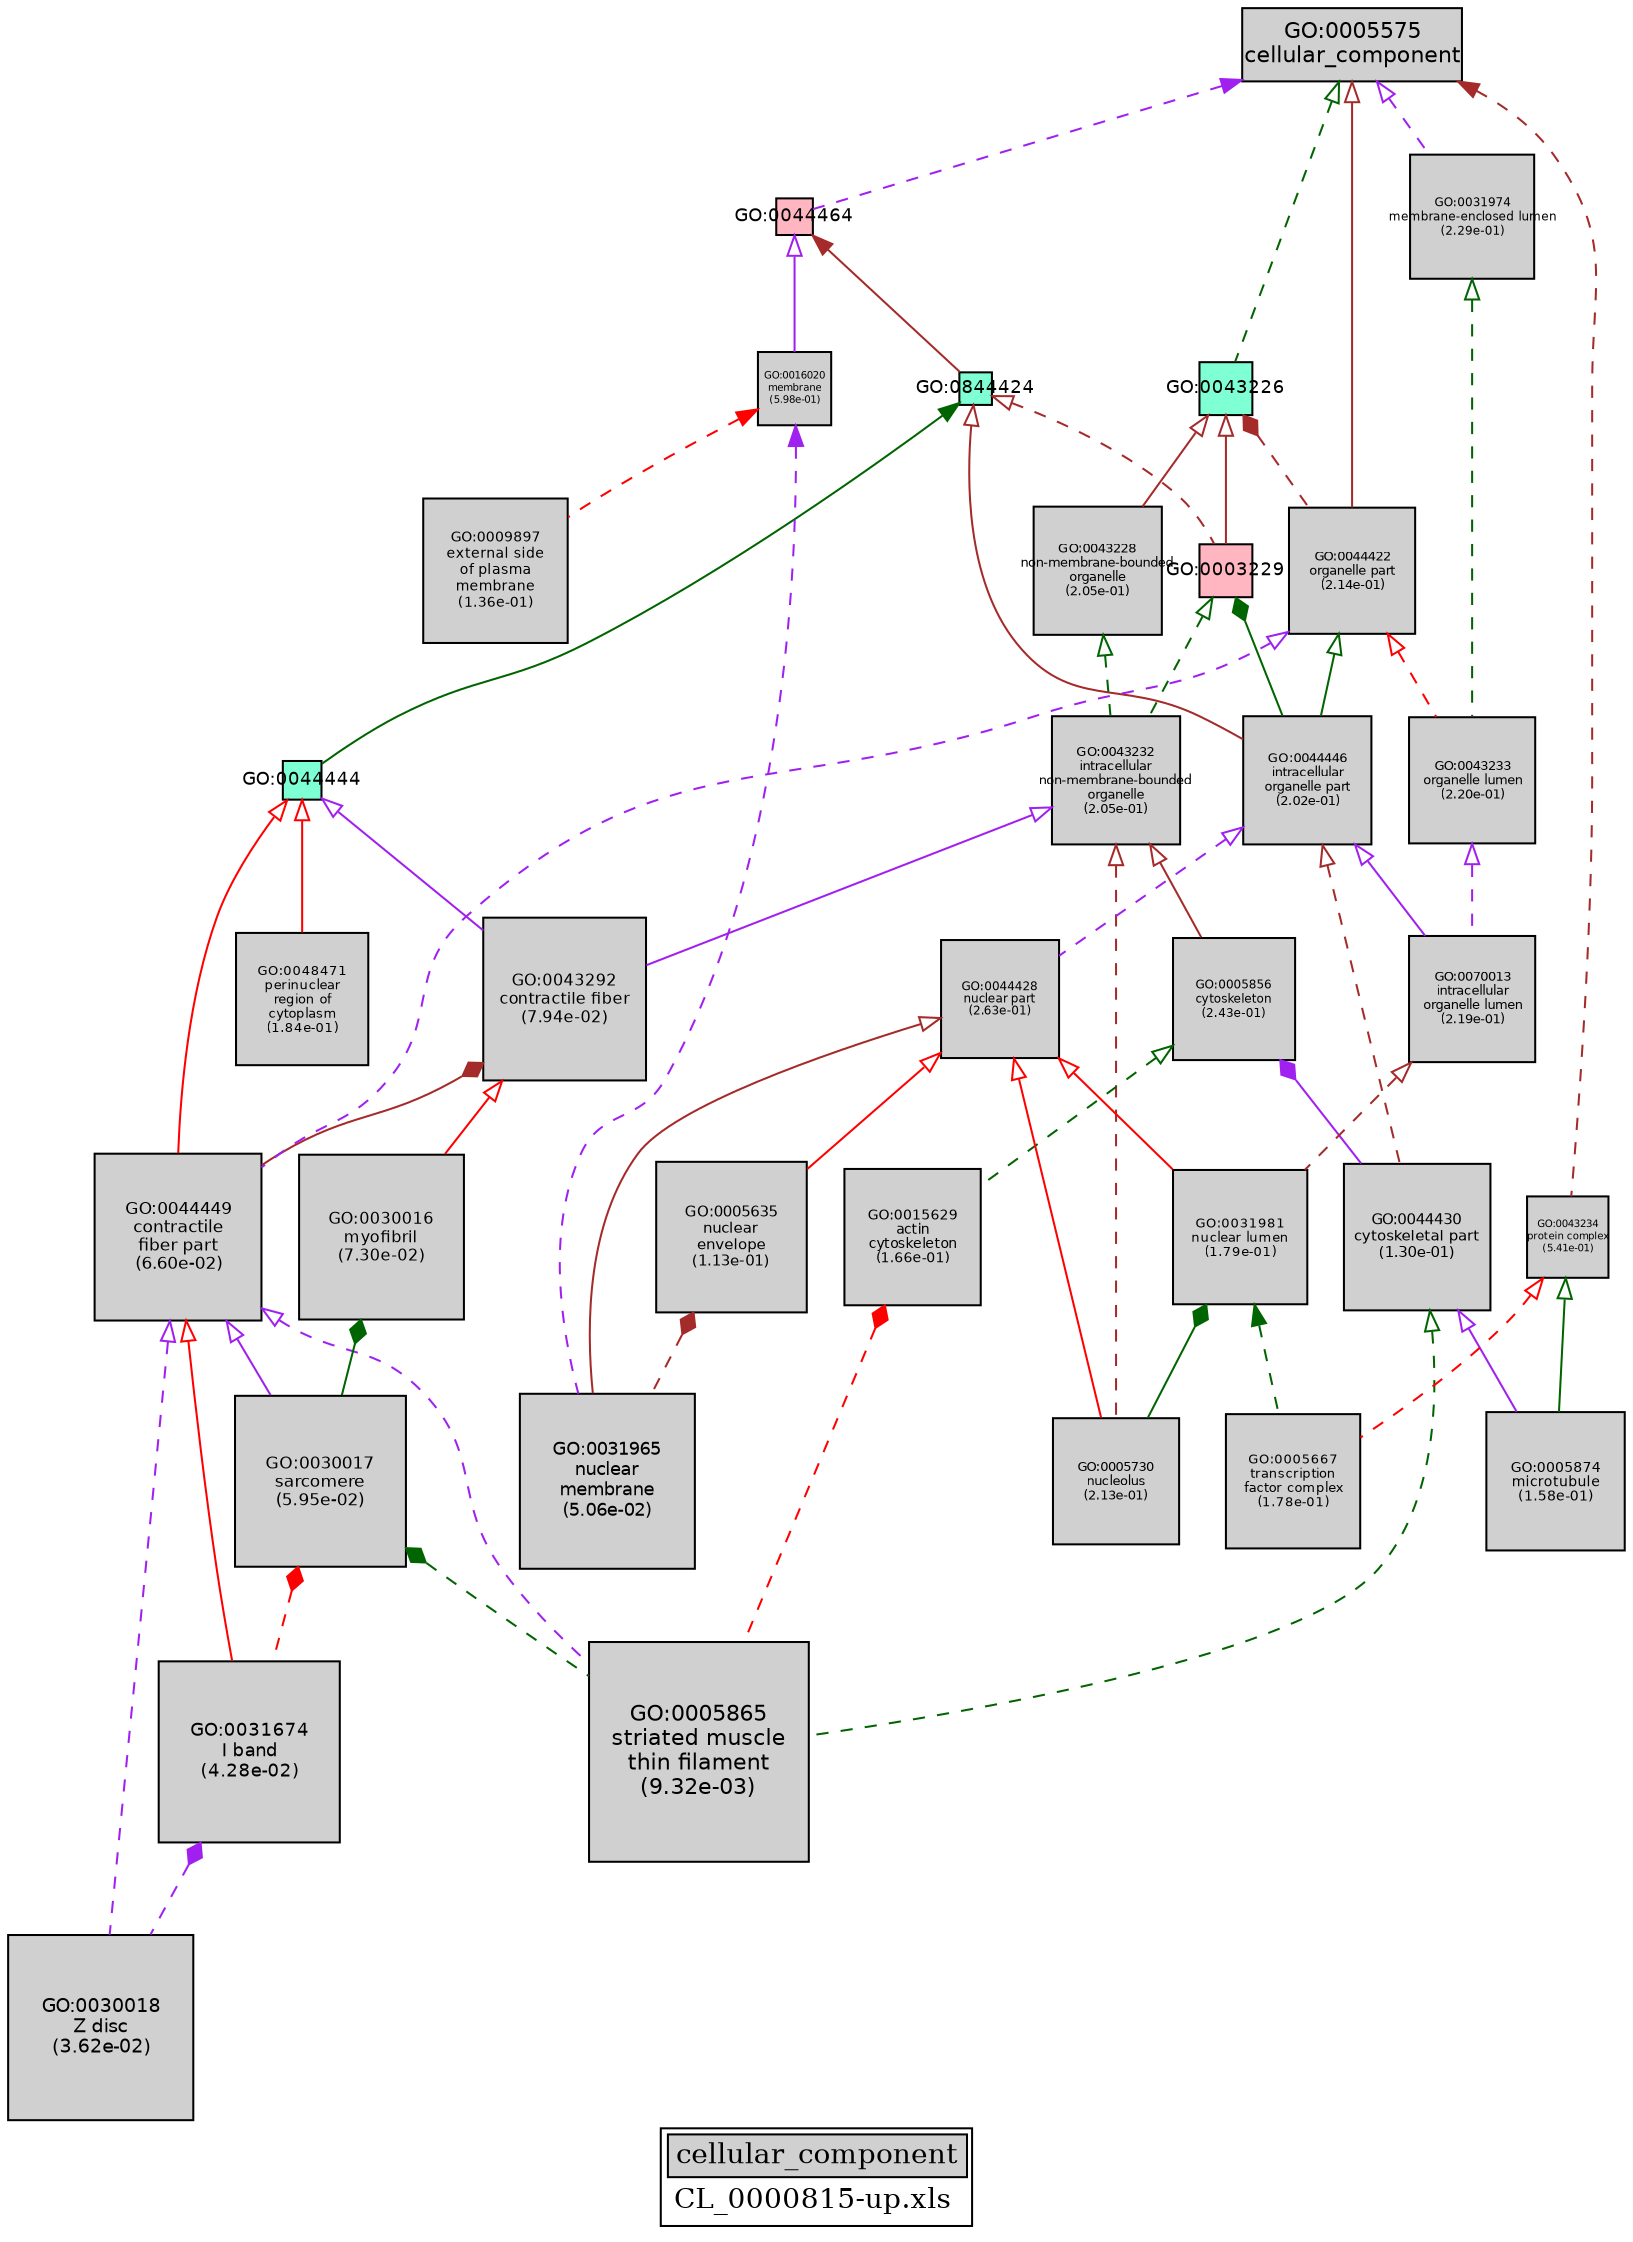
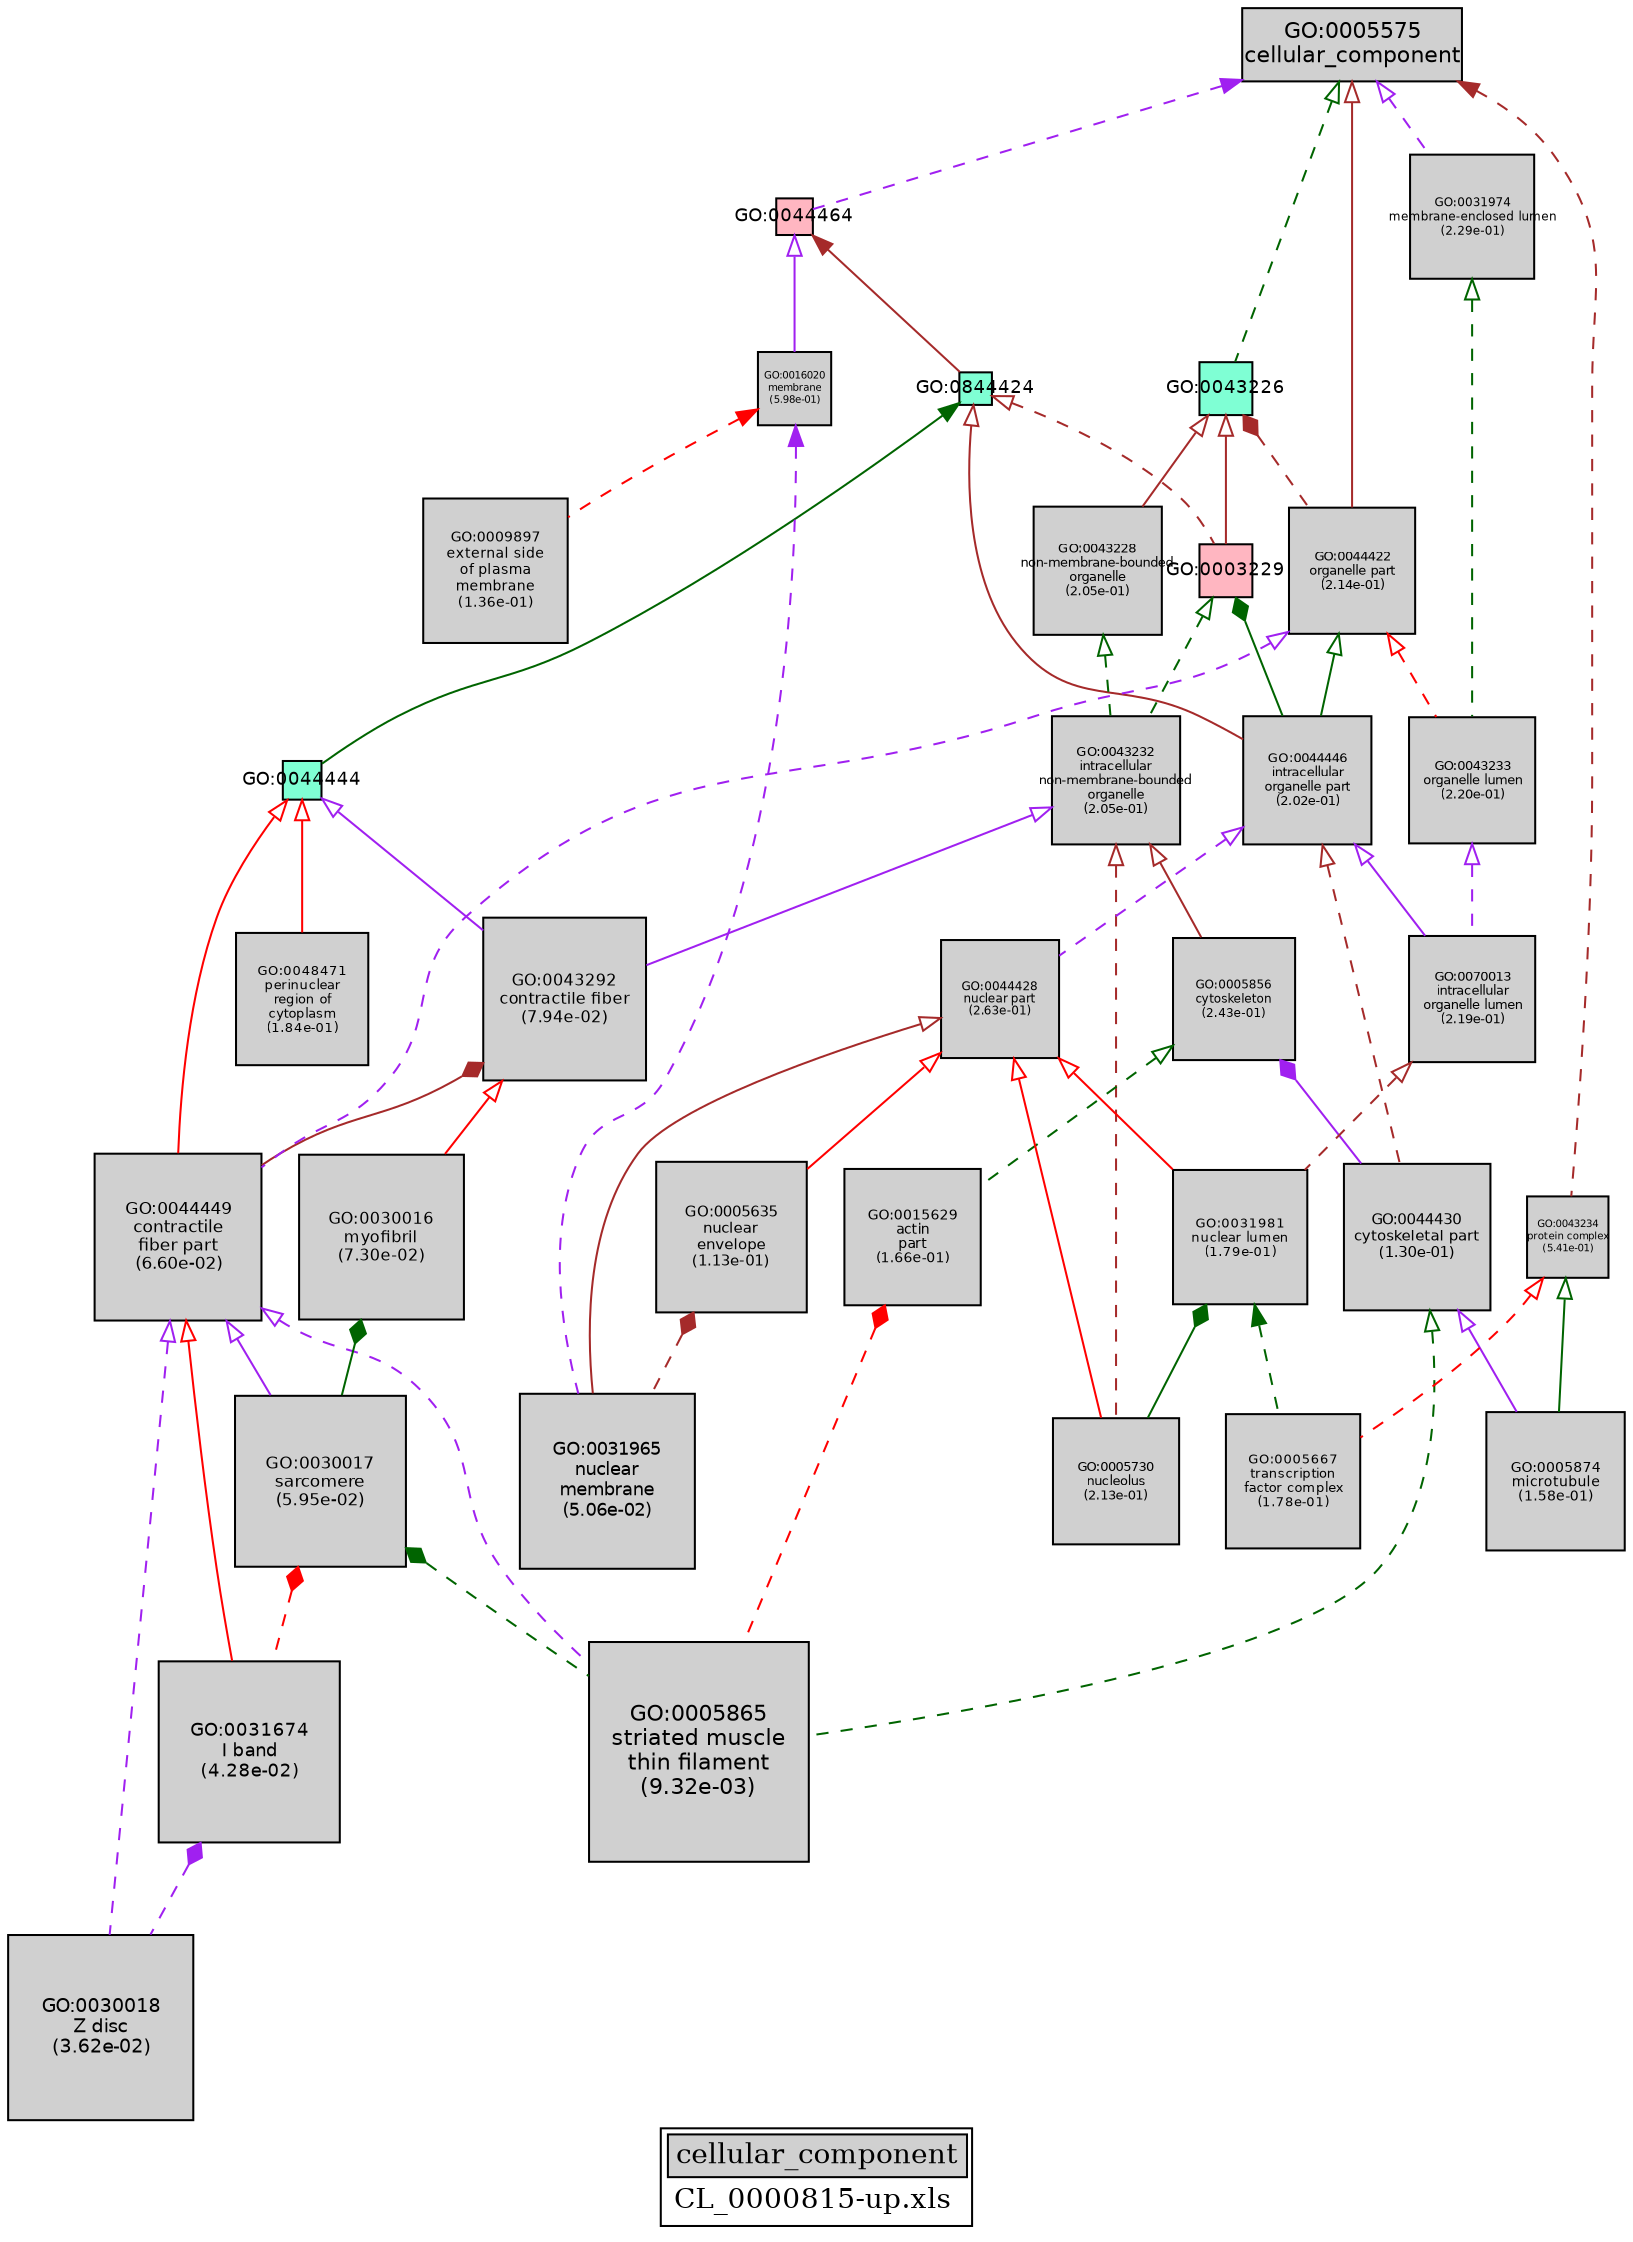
(914, 1244) -> (914, 1244)
